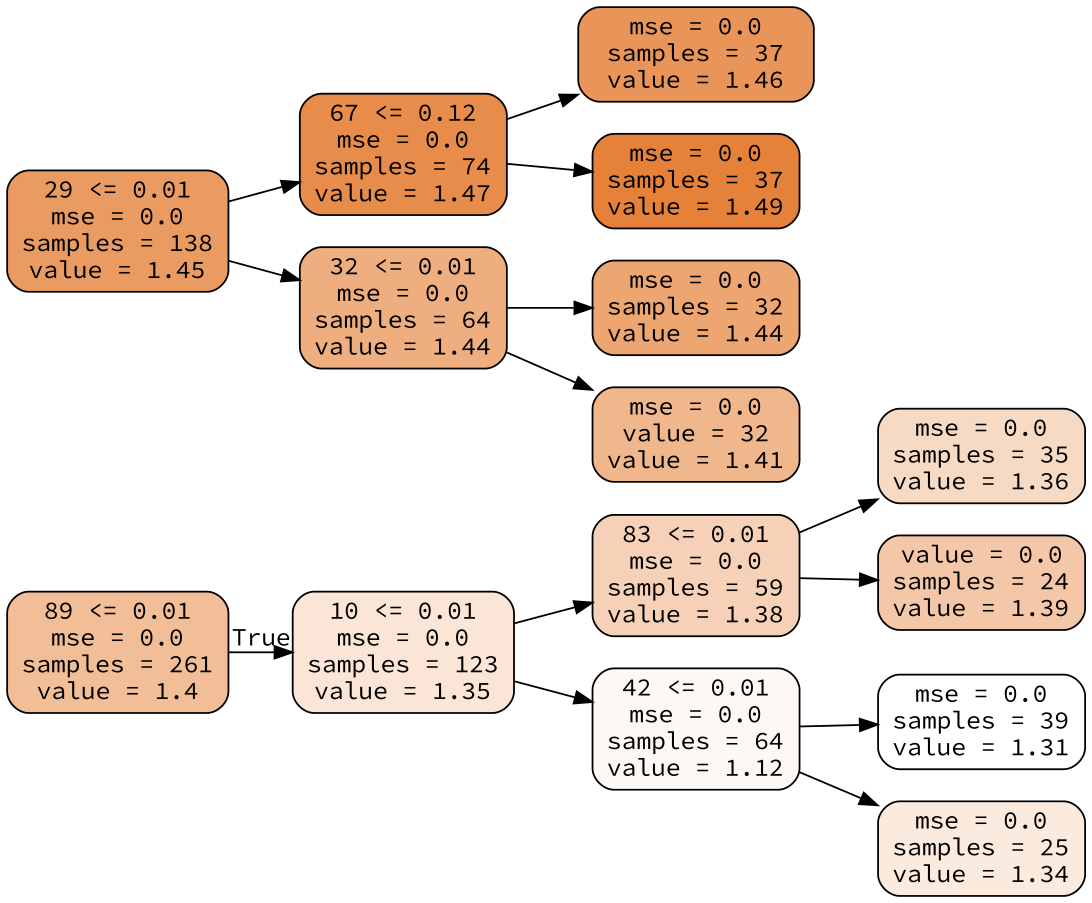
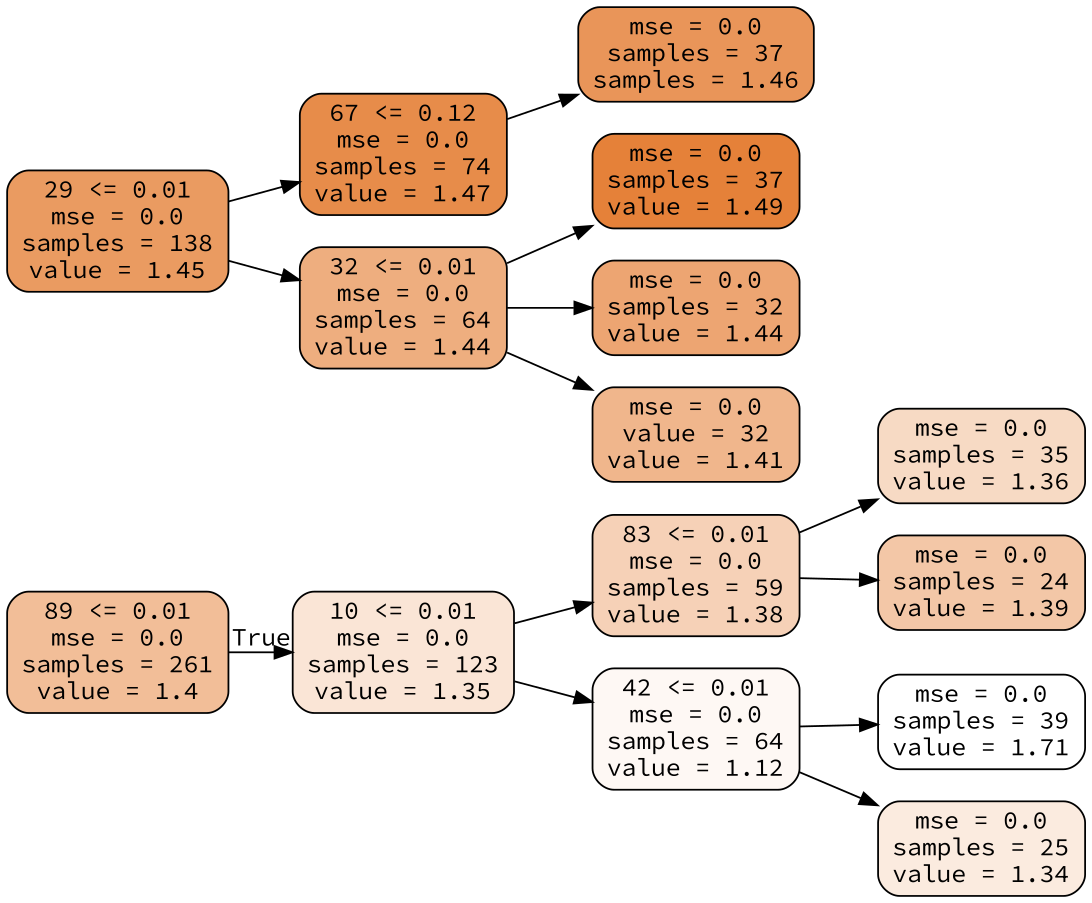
(696, 54) -> (696, 54)
(540, 167) -> (541, 248)
(982, 583) -> (982, 583)
(982, 722) -> (982, 722)
